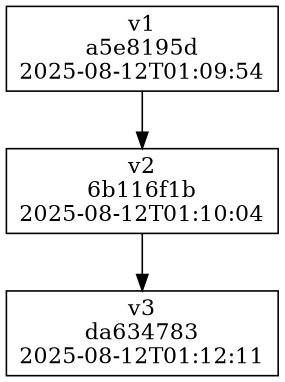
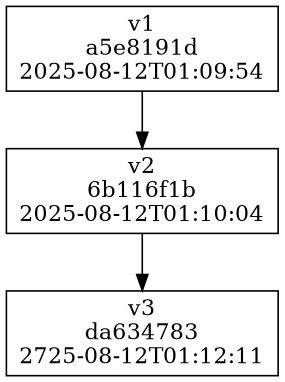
(142, 49) -> (142, 49)
(142, 333) -> (142, 333)
